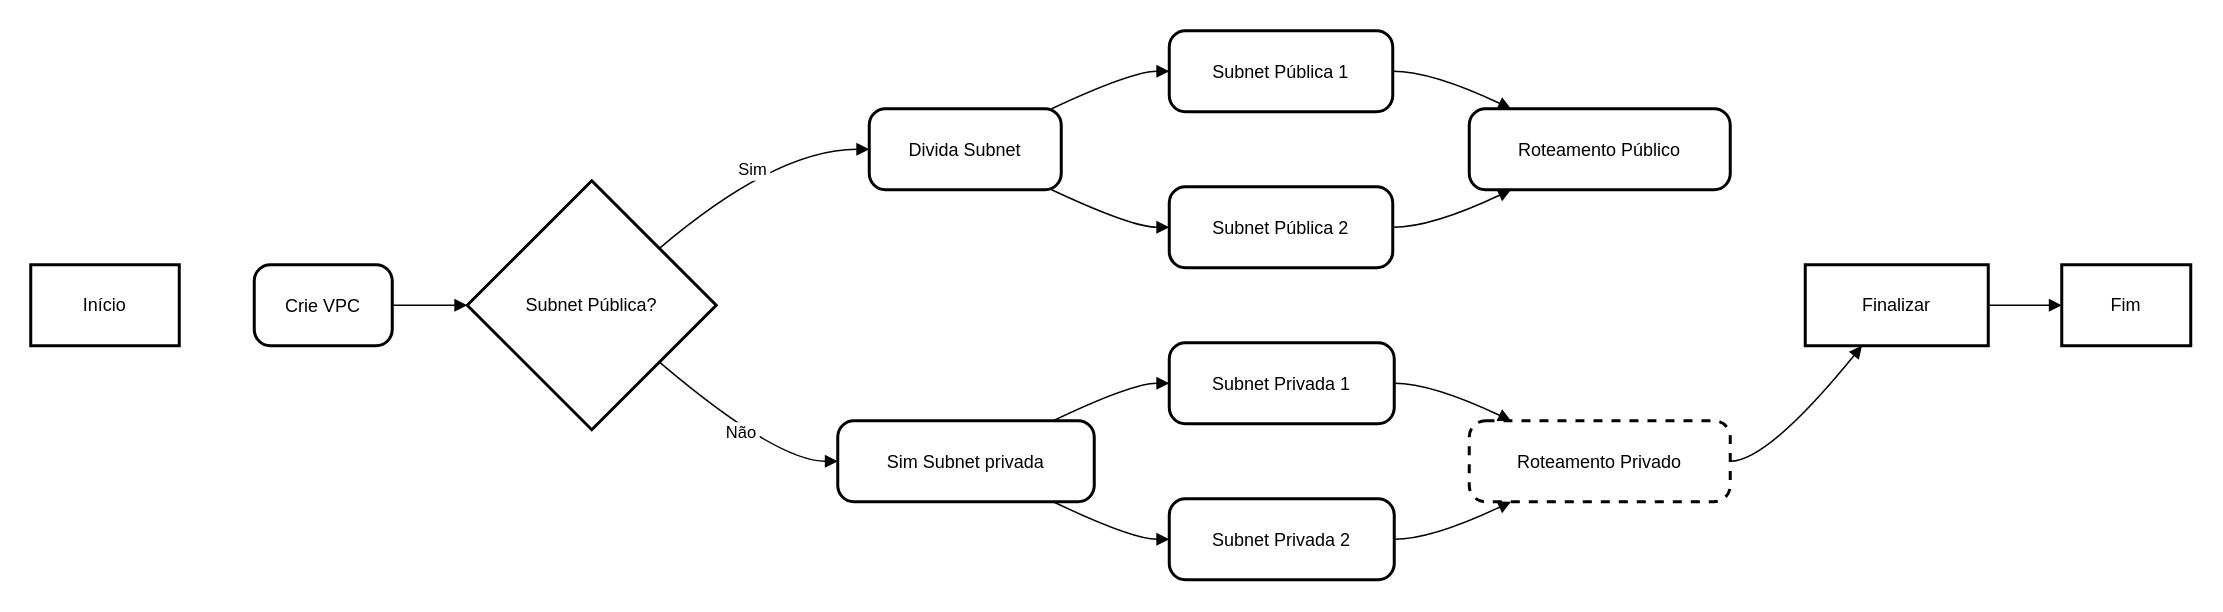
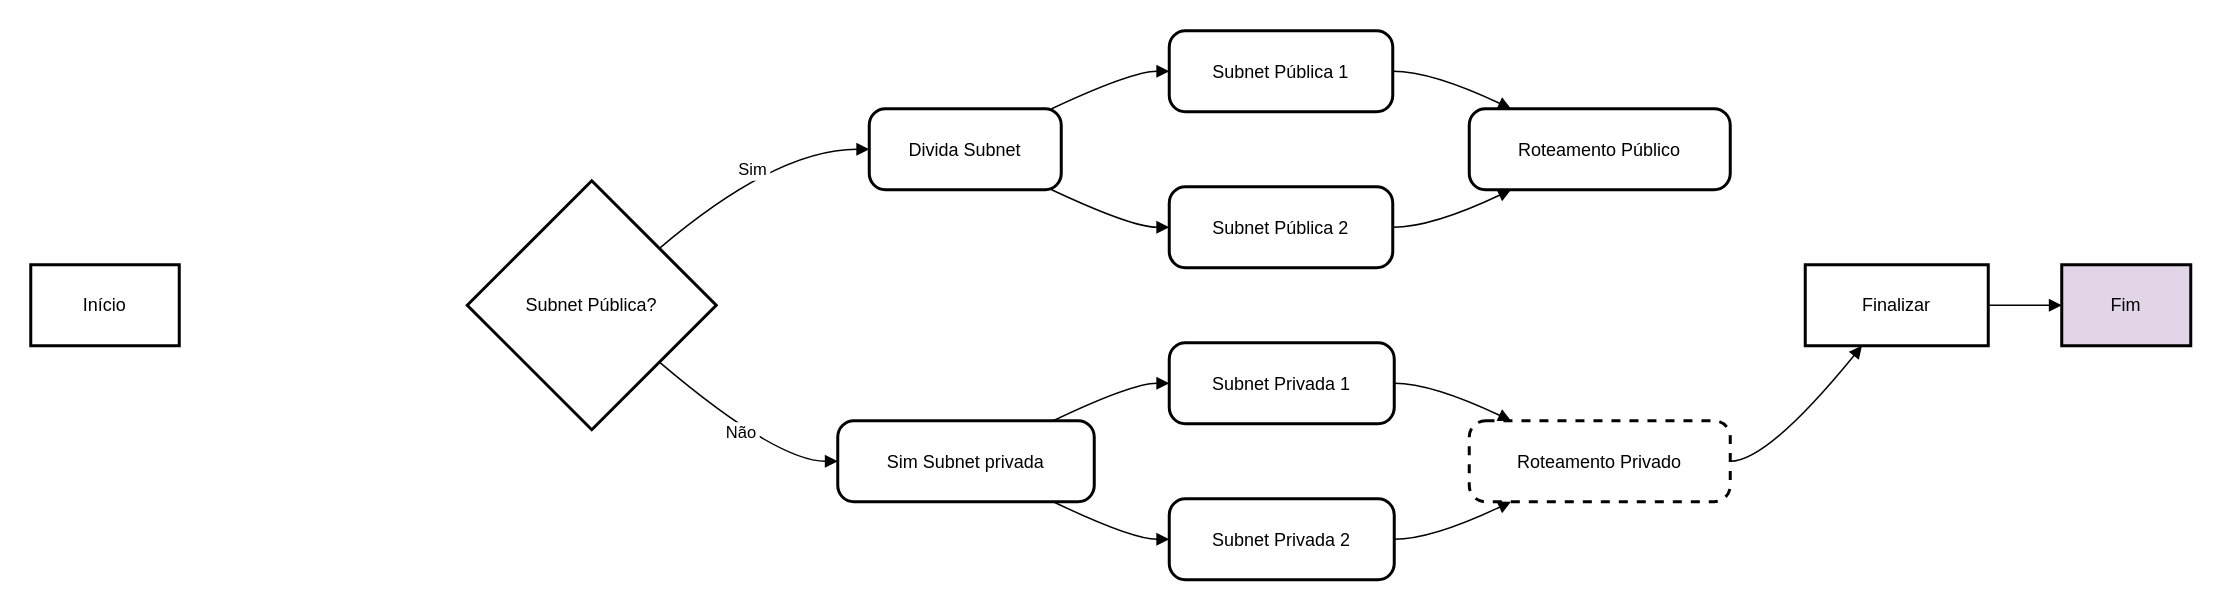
(323, 305) -> none
(424, 305) -> none
(2126, 305) -> (2126, 305)
